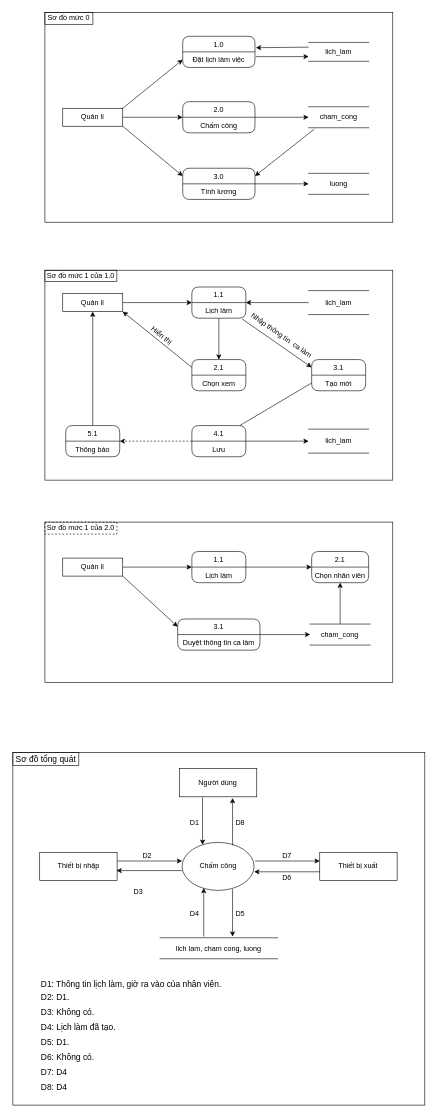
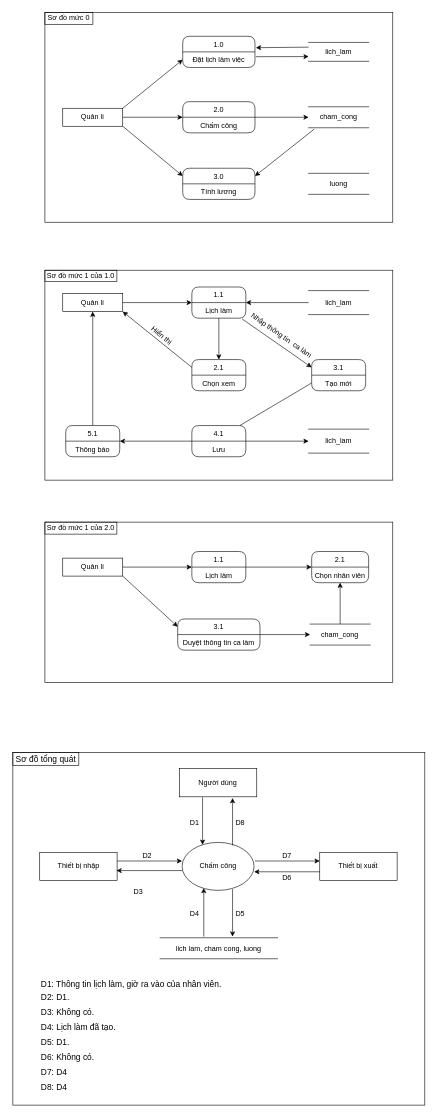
(303, 184) -> none
(157, 441) -> (157, 441)
(81, 528) -> (81, 528)
